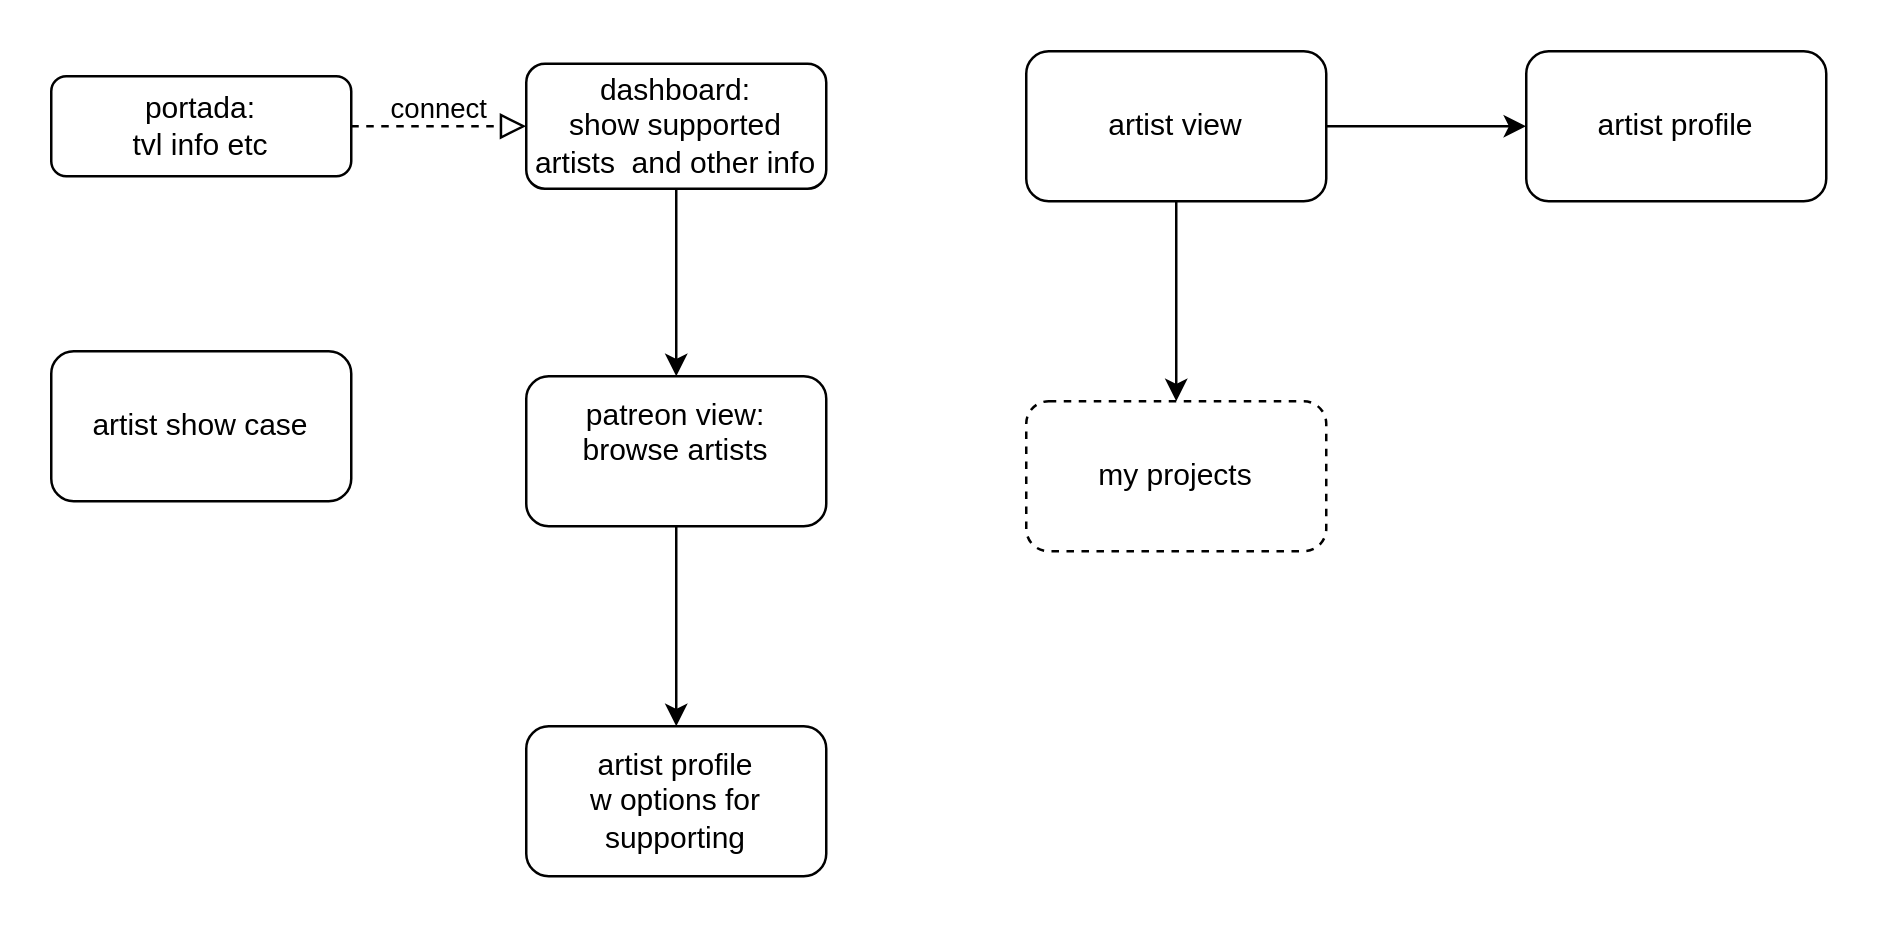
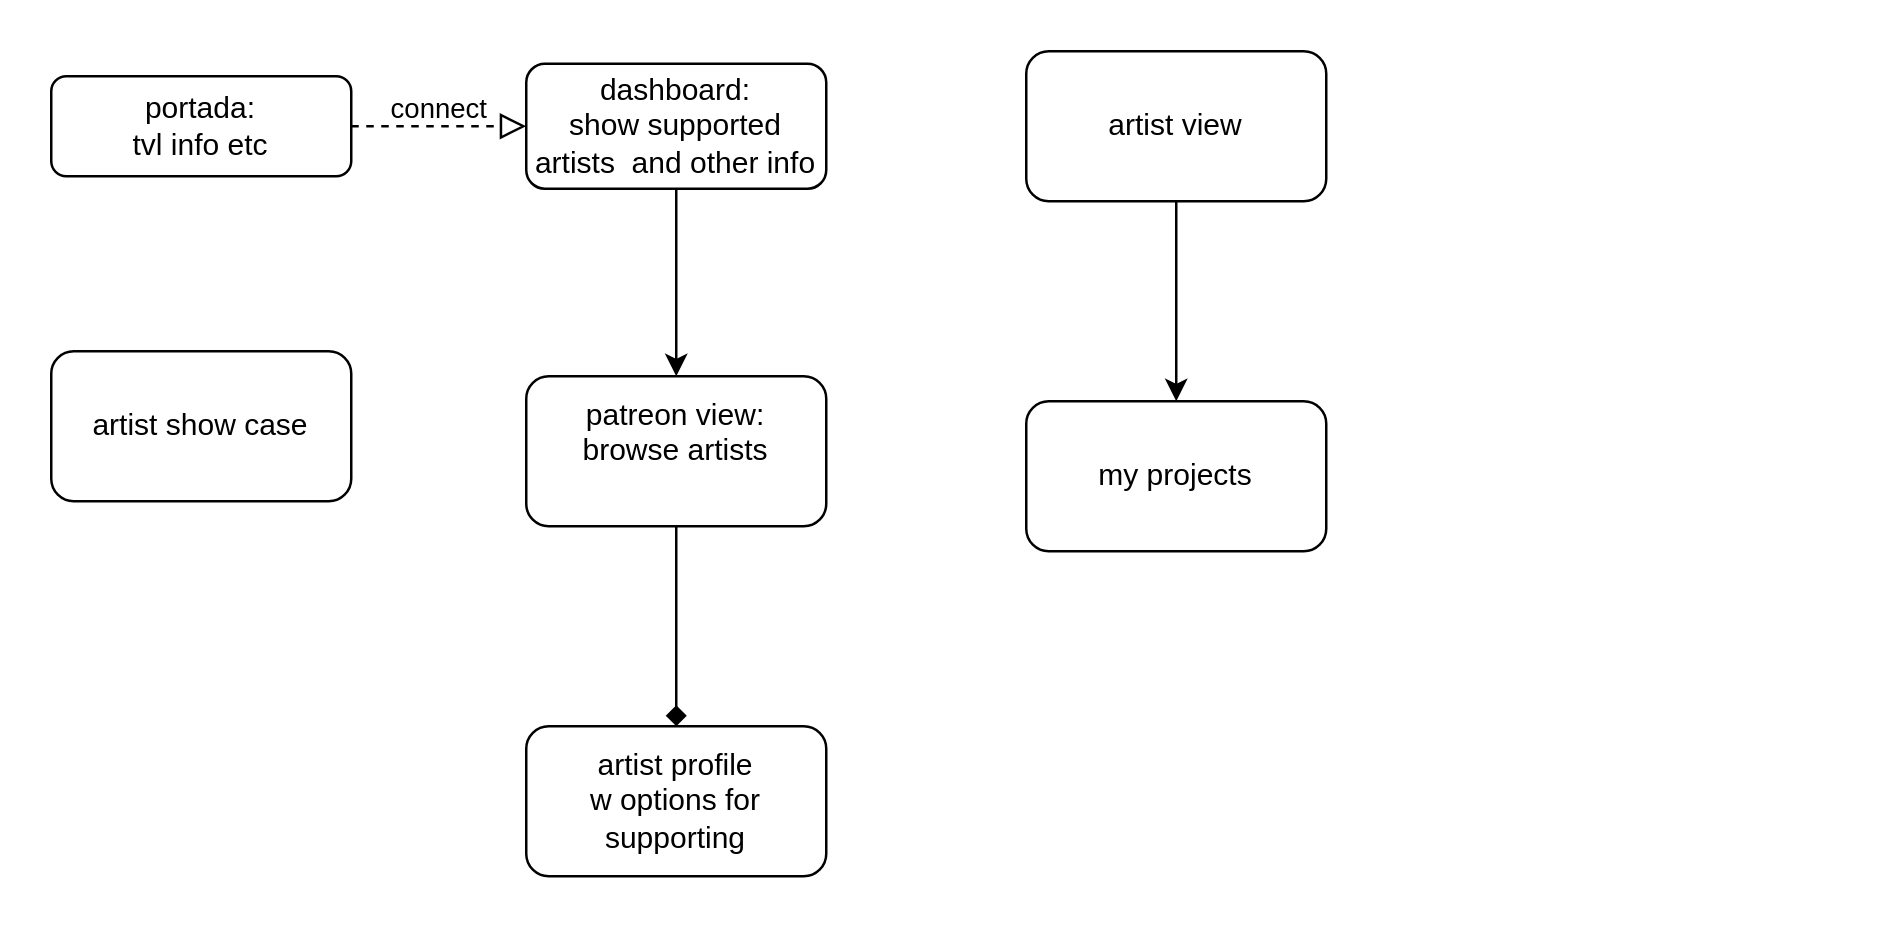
(1418, 126) -> none
(1676, 126) -> none
(1176, 476) -> (1176, 476)
(676, 707) -> (676, 706)
